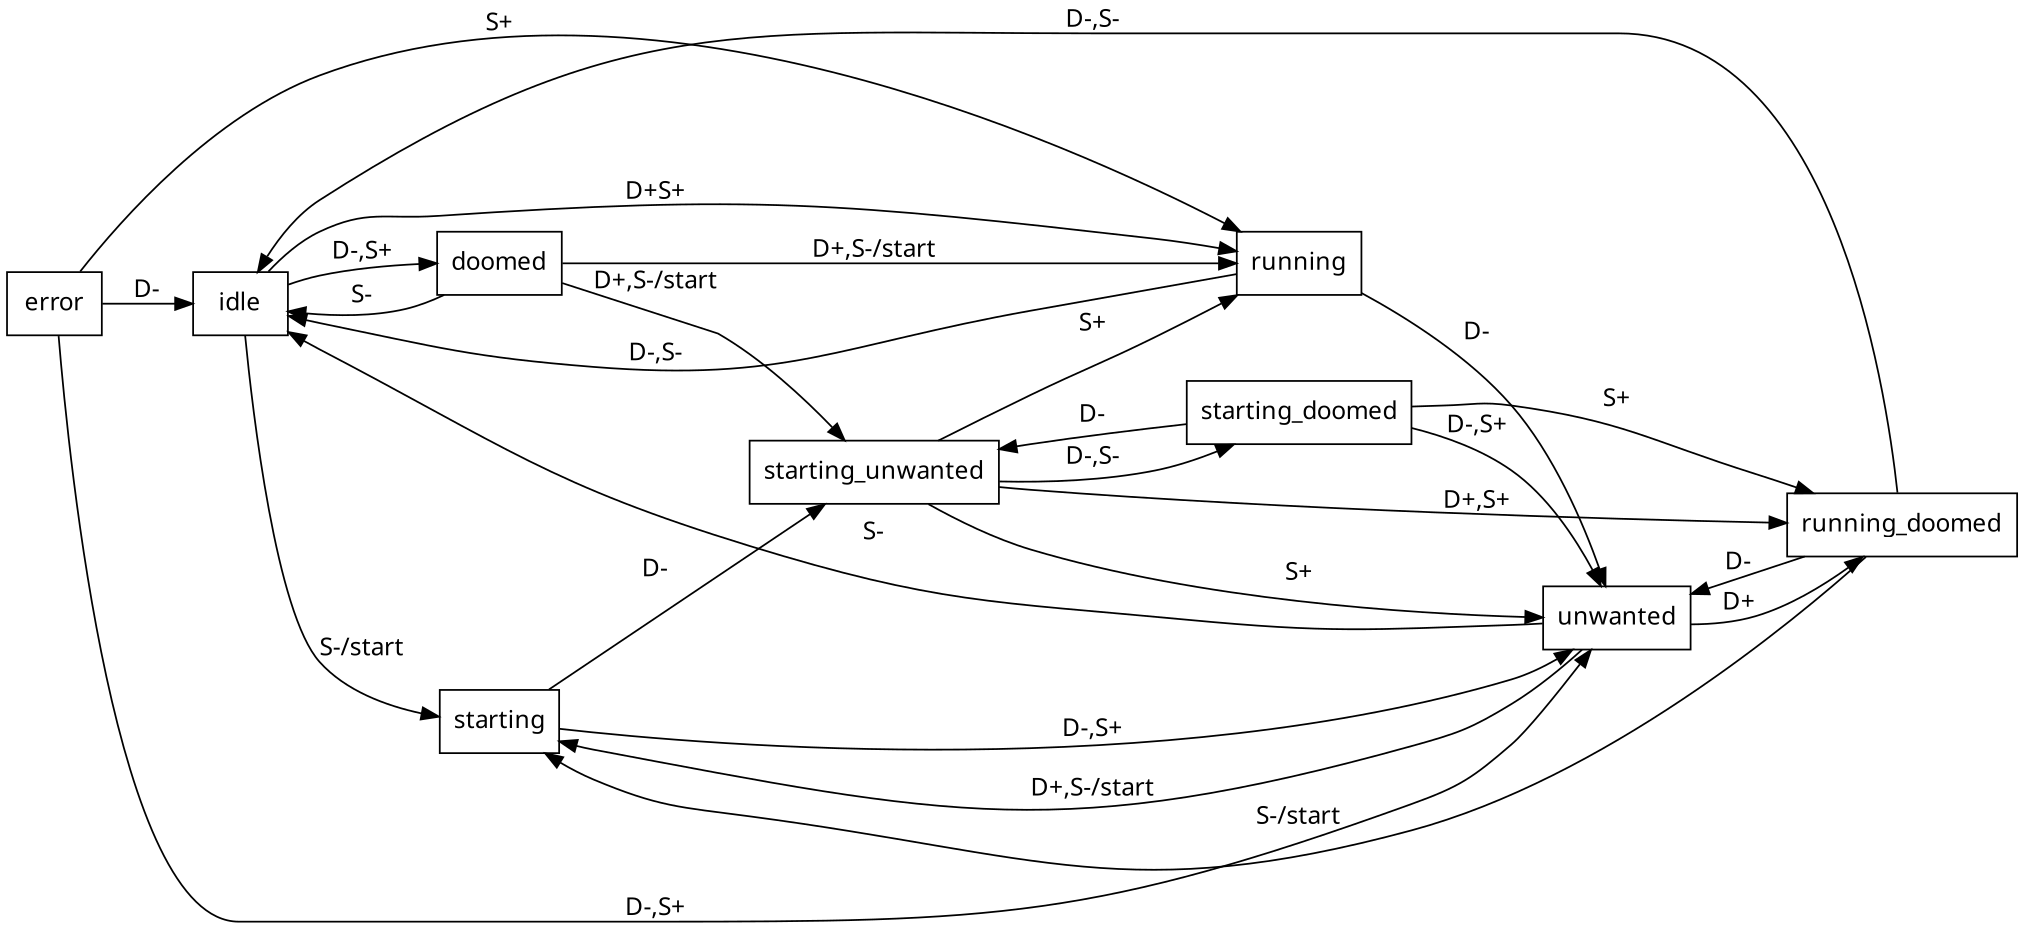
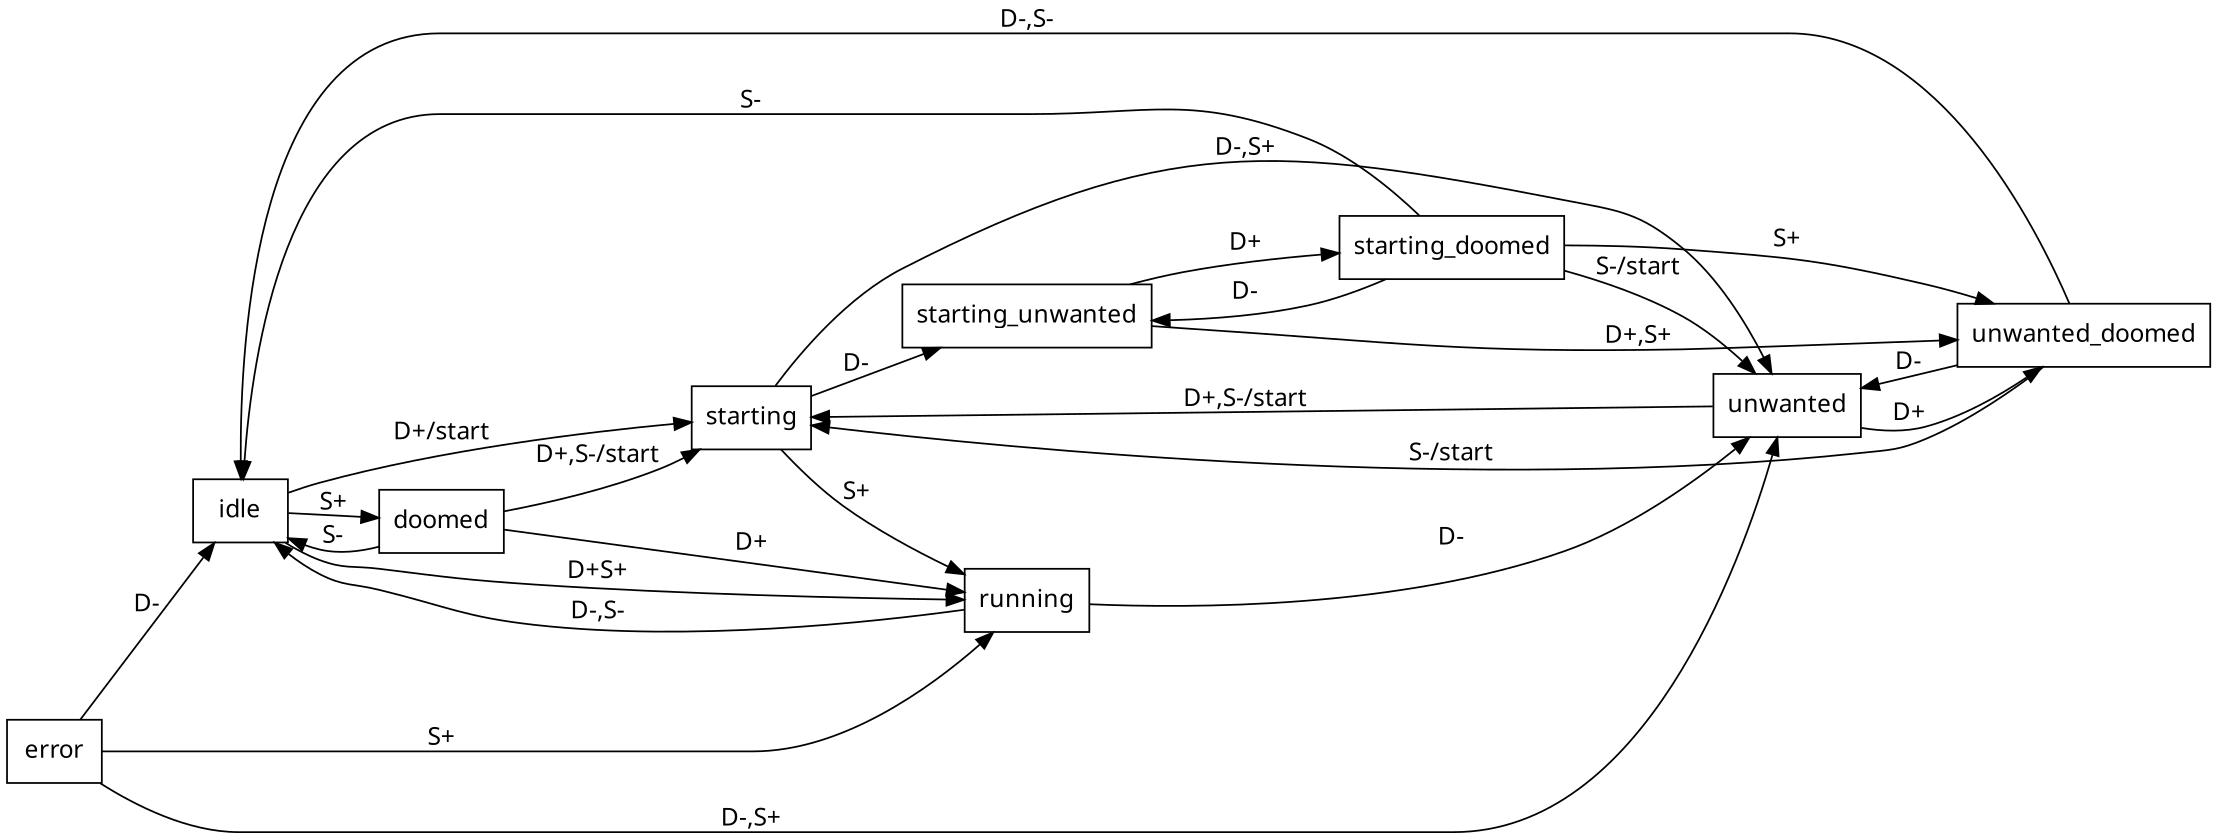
(874, 250) -> (751, 543)
(363, 252) -> (334, 503)
(711, 331) -> (596, 490)
(1080, 372) -> (859, 517)
(1477, 426) -> (1639, 268)
(1093, 457) -> (1246, 243)
(1902, 525) -> (2084, 335)
(899, 586) -> (727, 114)
(1220, 590) -> none
(363, 649) -> (442, 433)
